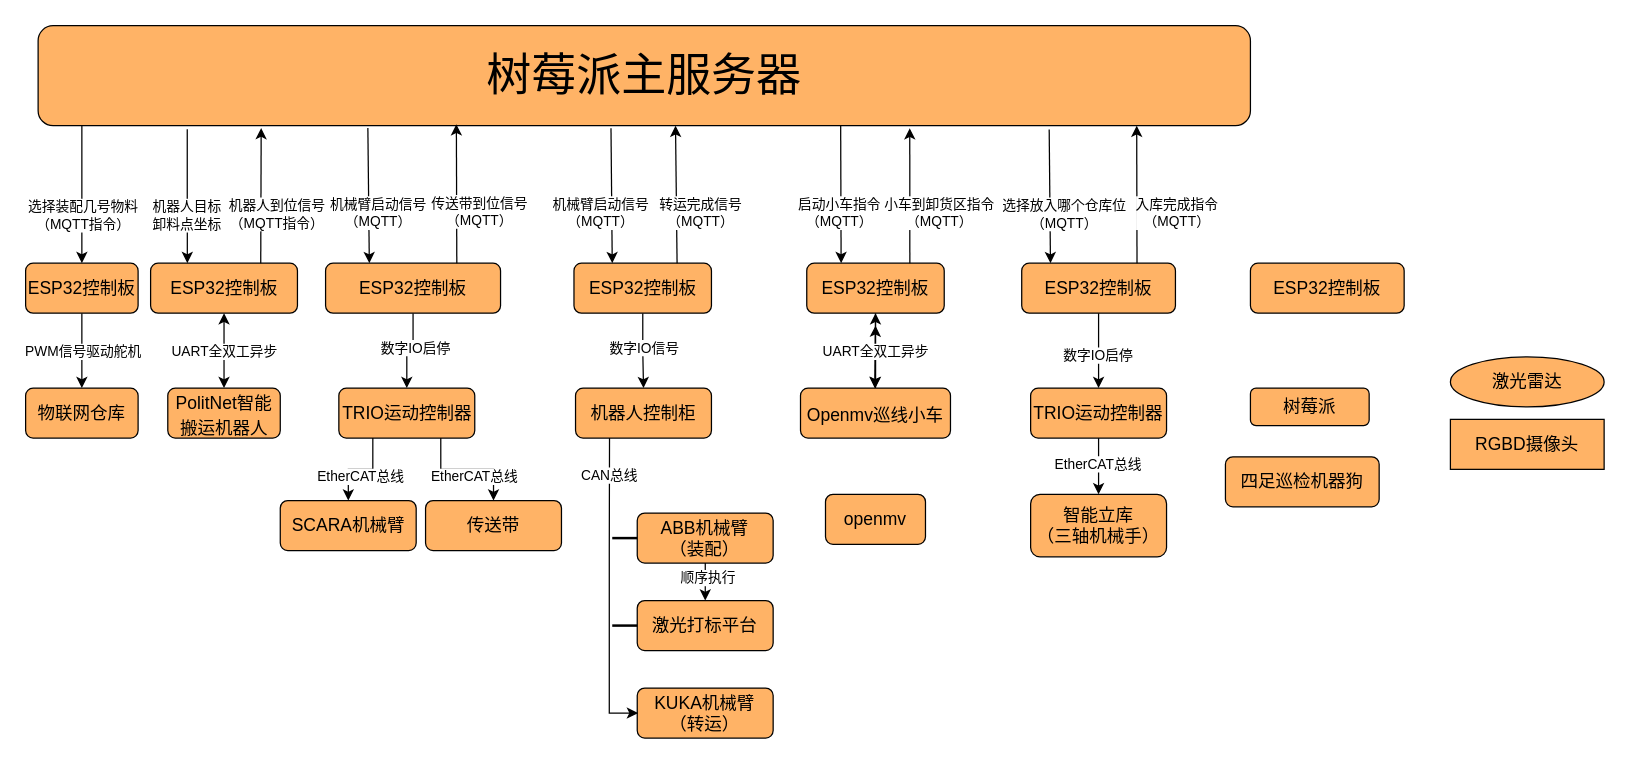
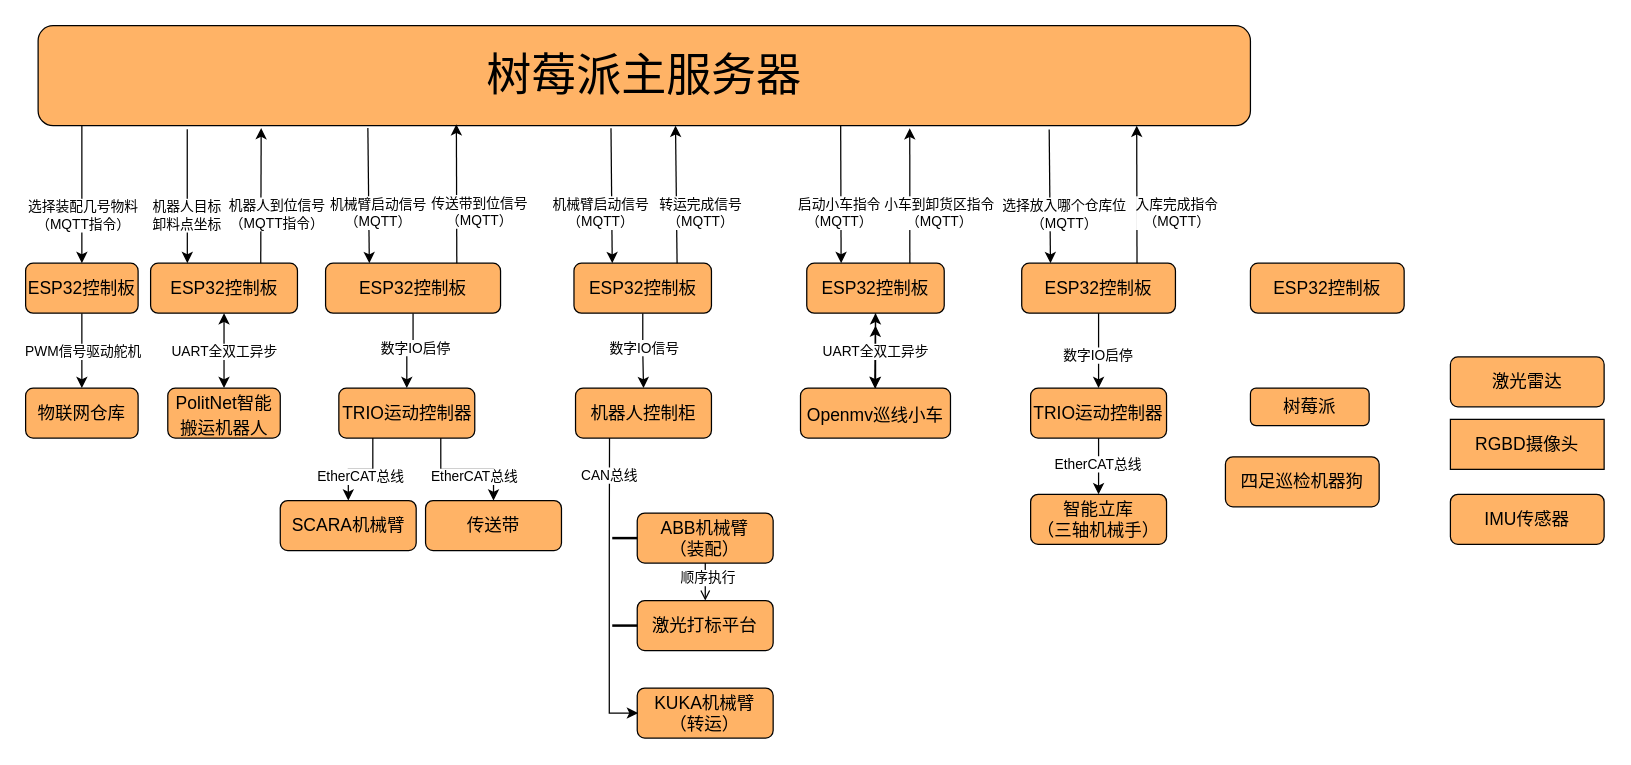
(1528, 382) -> (1528, 382)
(876, 519) -> none
none -> (1528, 519)
(1099, 526) -> (1099, 519)
(705, 591) -> (705, 593)
